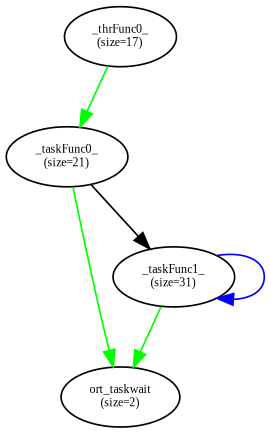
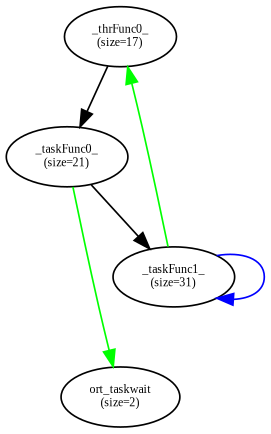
(97, 89) -> (97, 89)
(151, 329) -> (151, 165)
